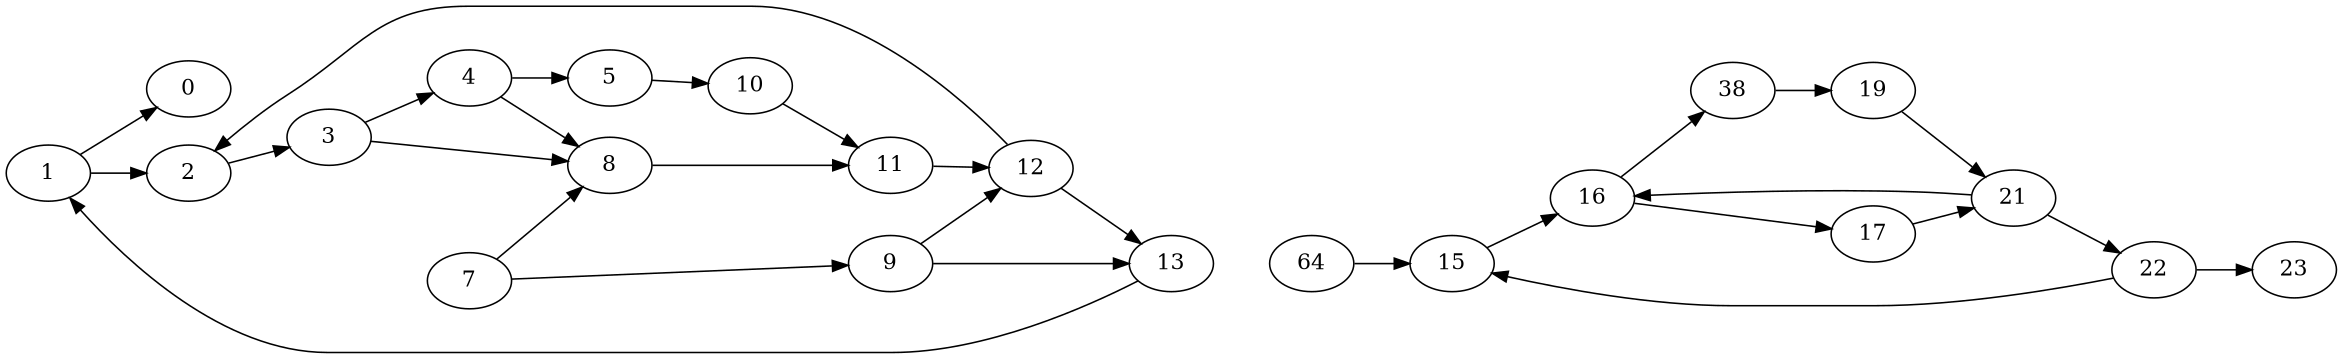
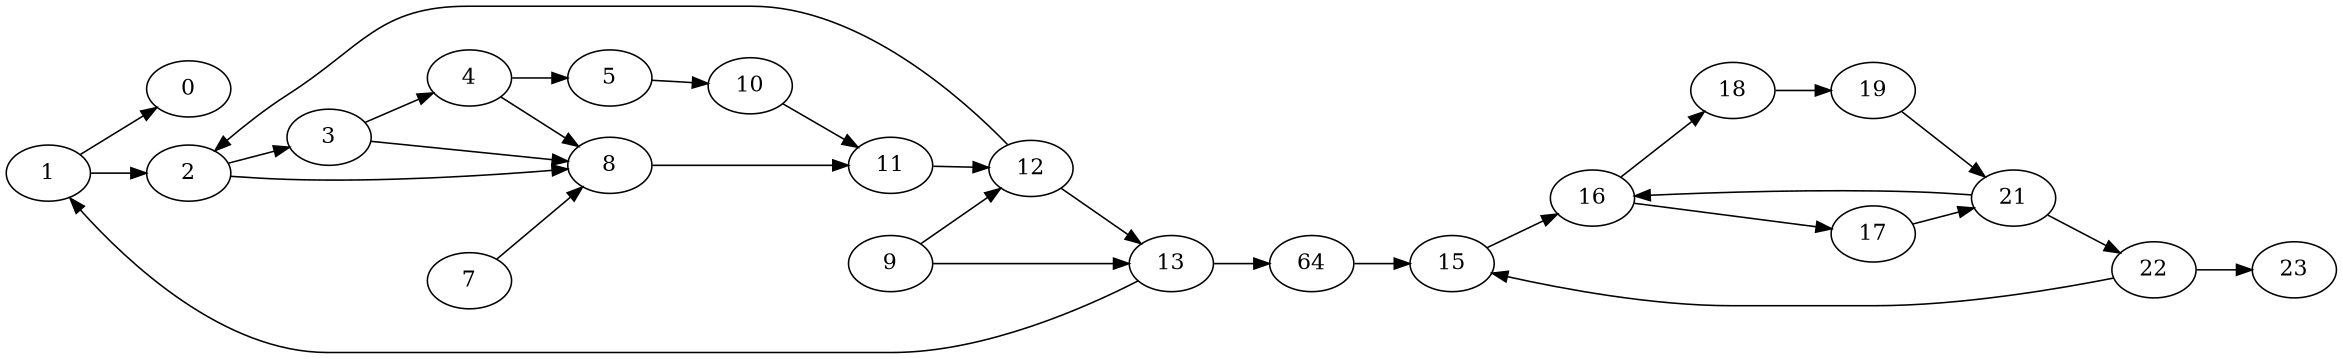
(1733, 90) -> (1733, 90)
none -> (391, 179)
none -> (1234, 264)
(672, 273) -> none
